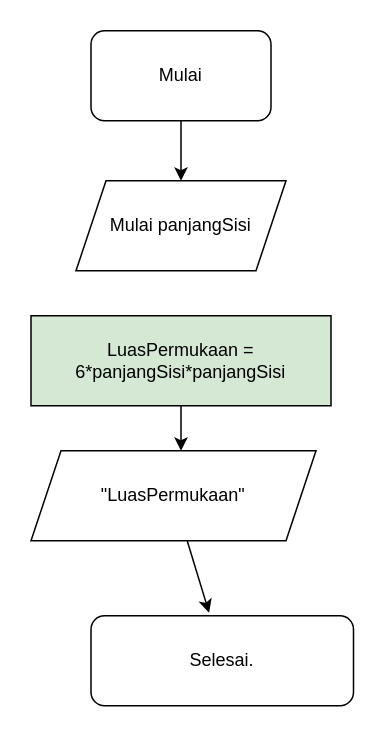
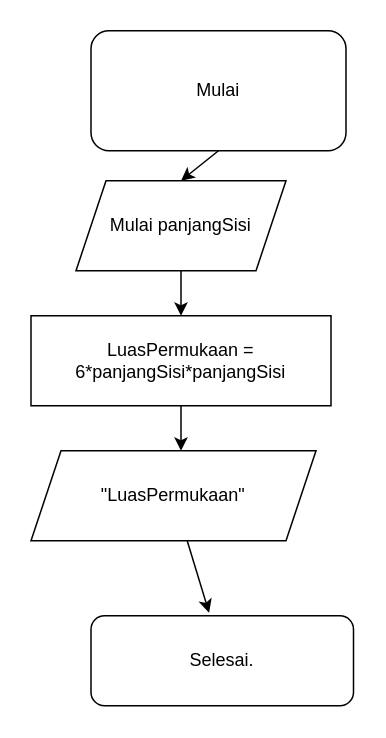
(181, 76) -> (218, 91)
none -> (181, 288)
(181, 361) -> (181, 361)
